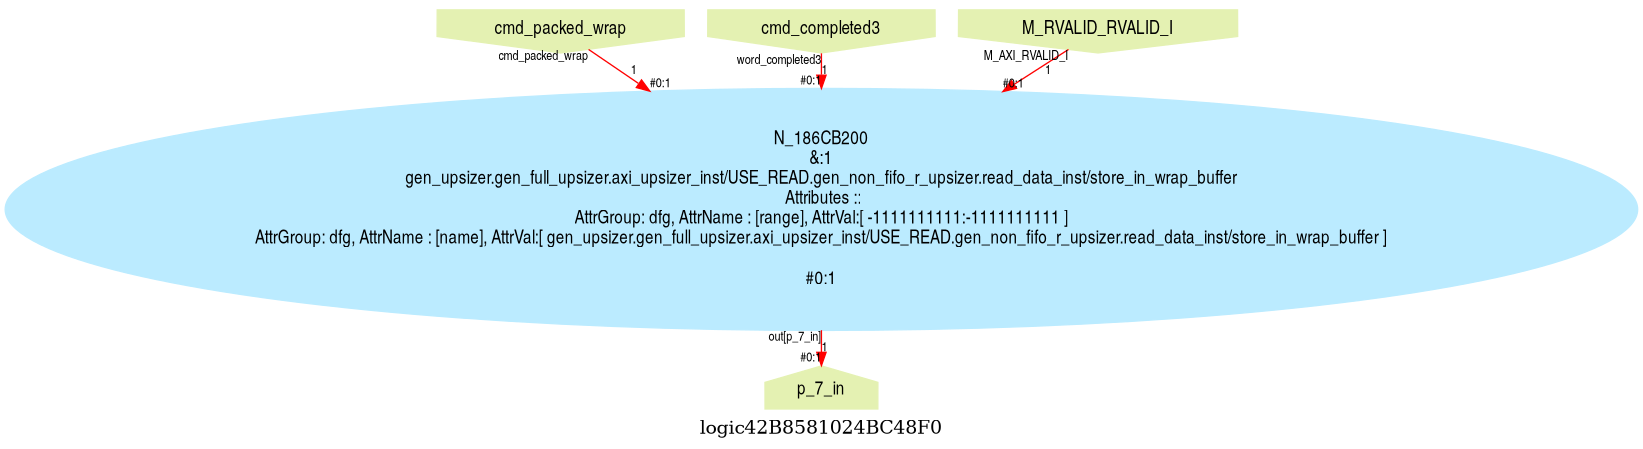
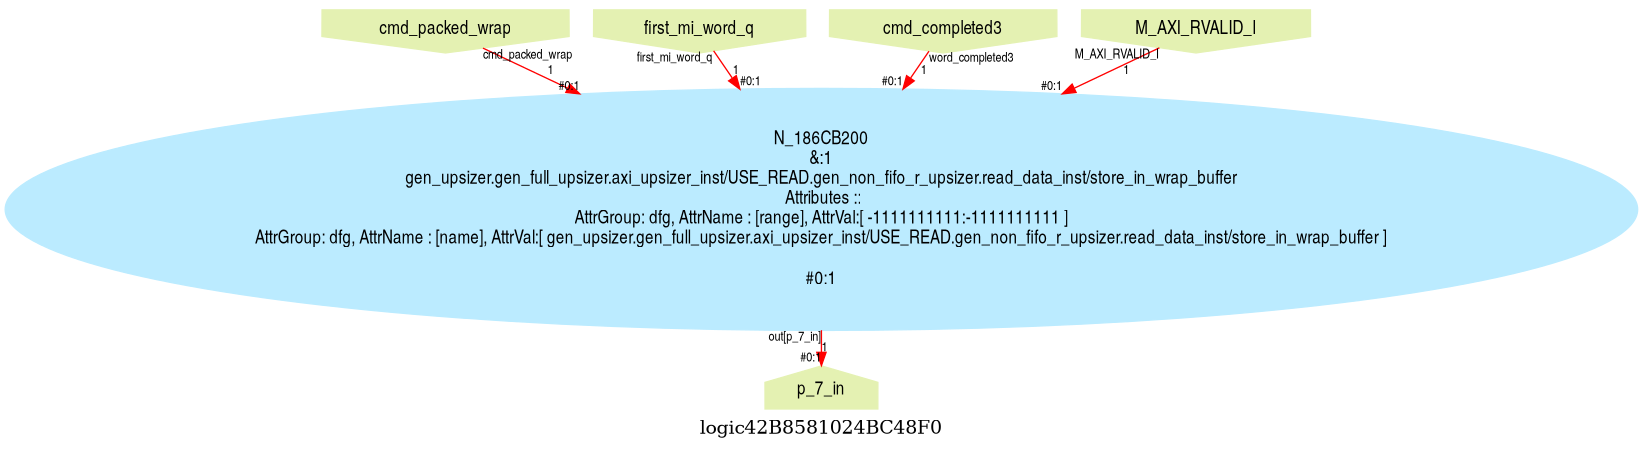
none -> (700, 29)
(1098, 29) -> (1196, 29)
